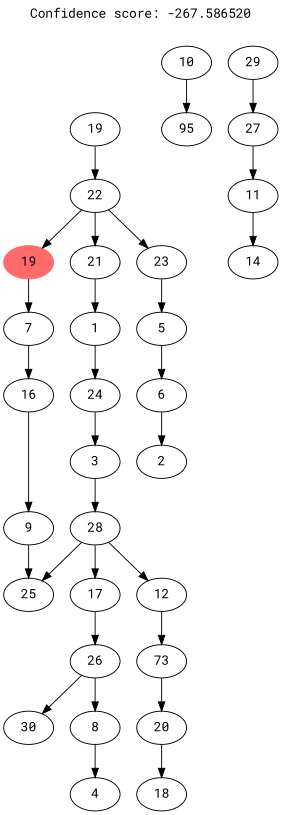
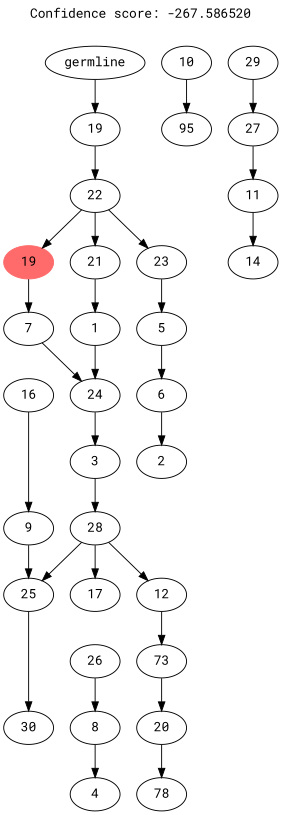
none -> (95, 63)
(29, 358) -> (58, 359)
(95, 624) -> none
(65, 691) -> (29, 657)
(162, 794) -> (162, 794)
